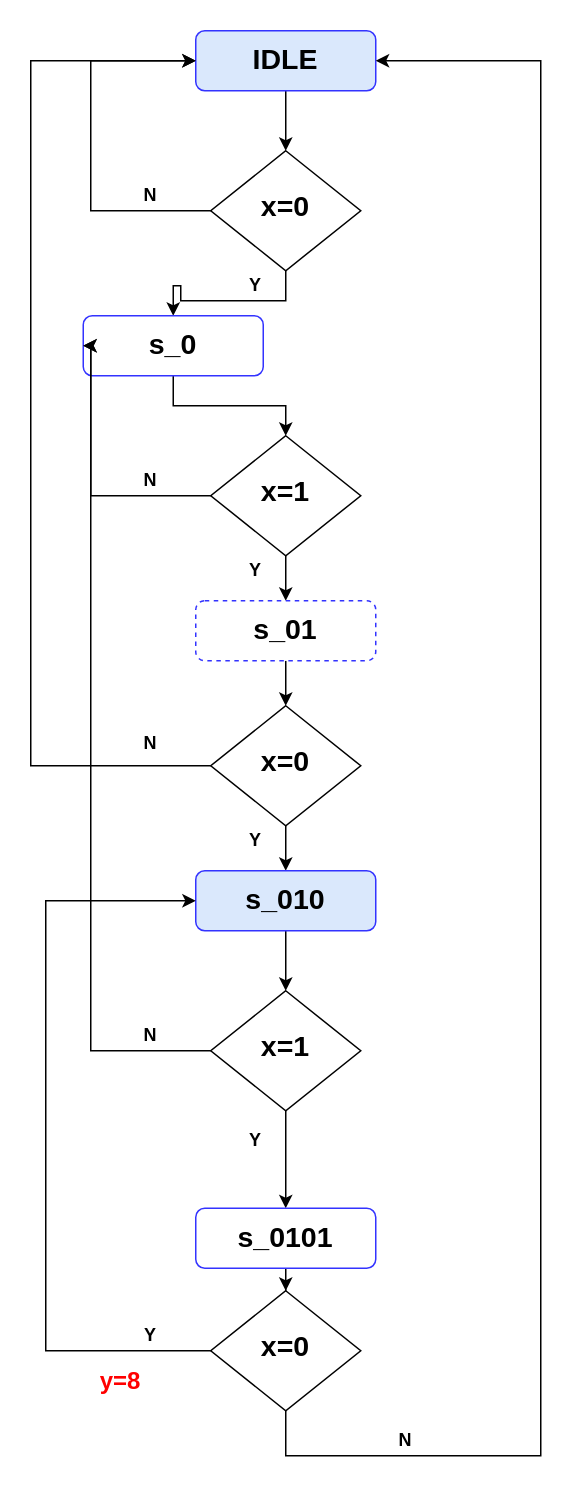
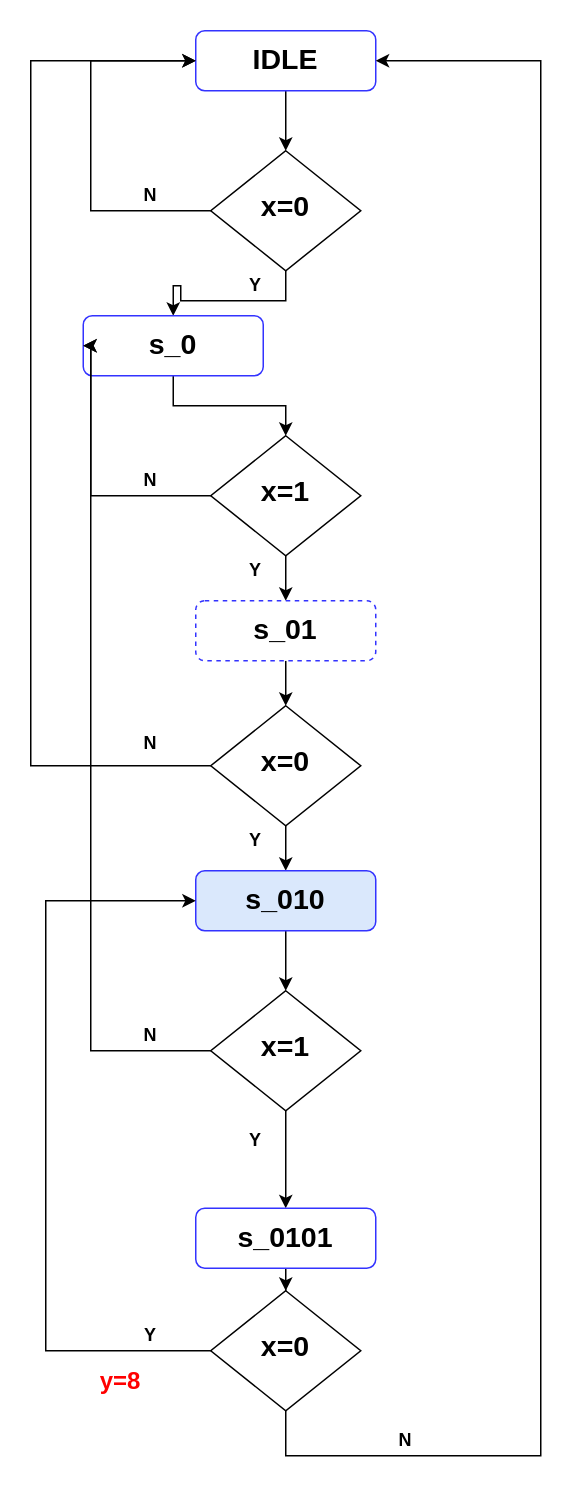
(286, 61) -> (286, 61)
